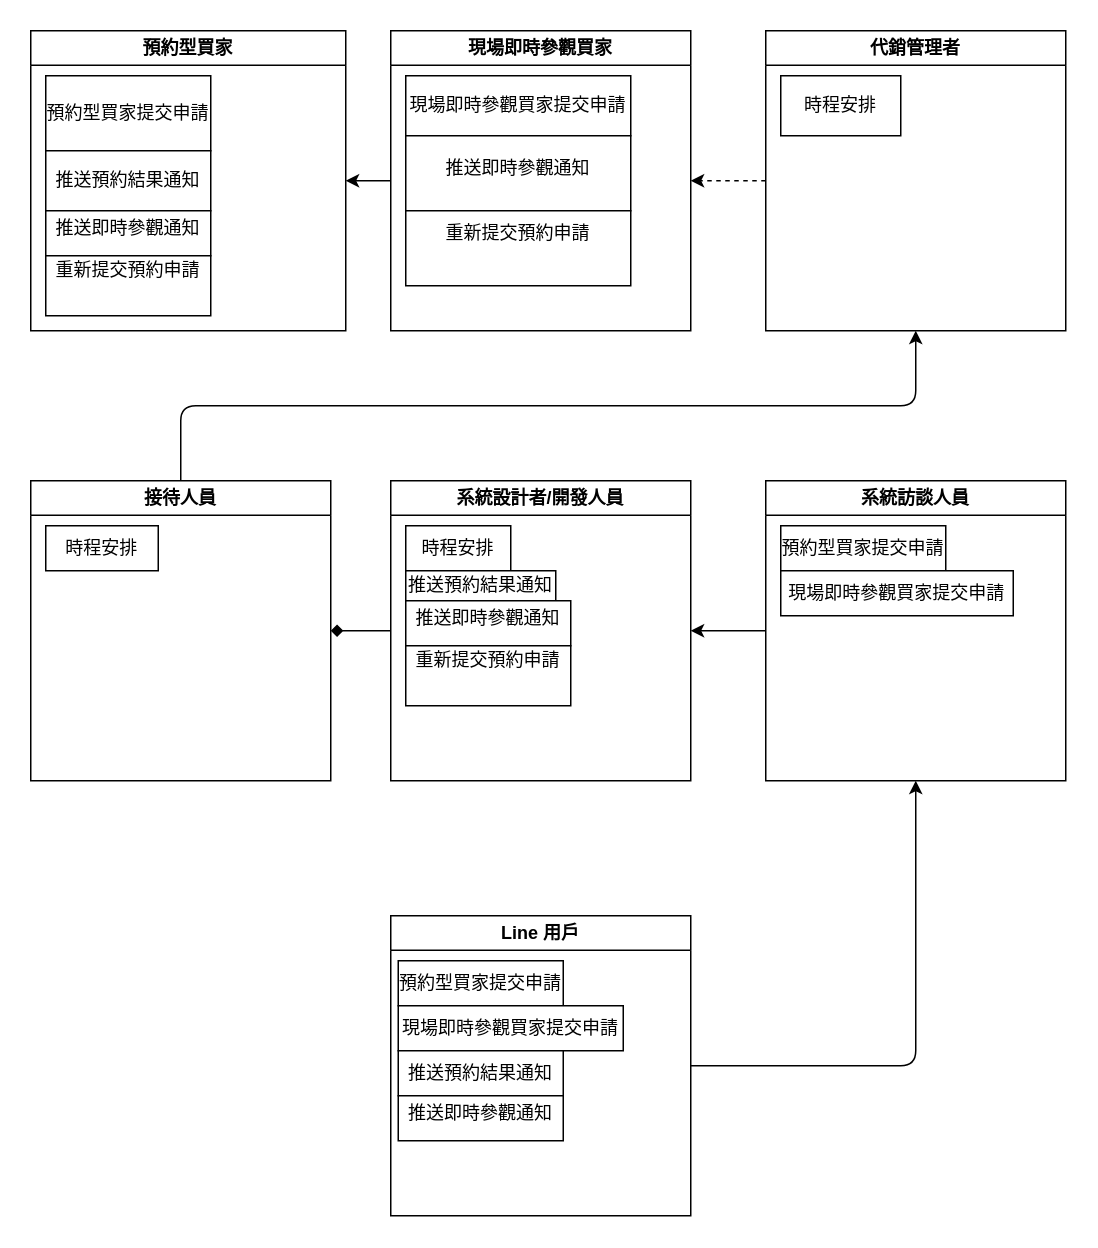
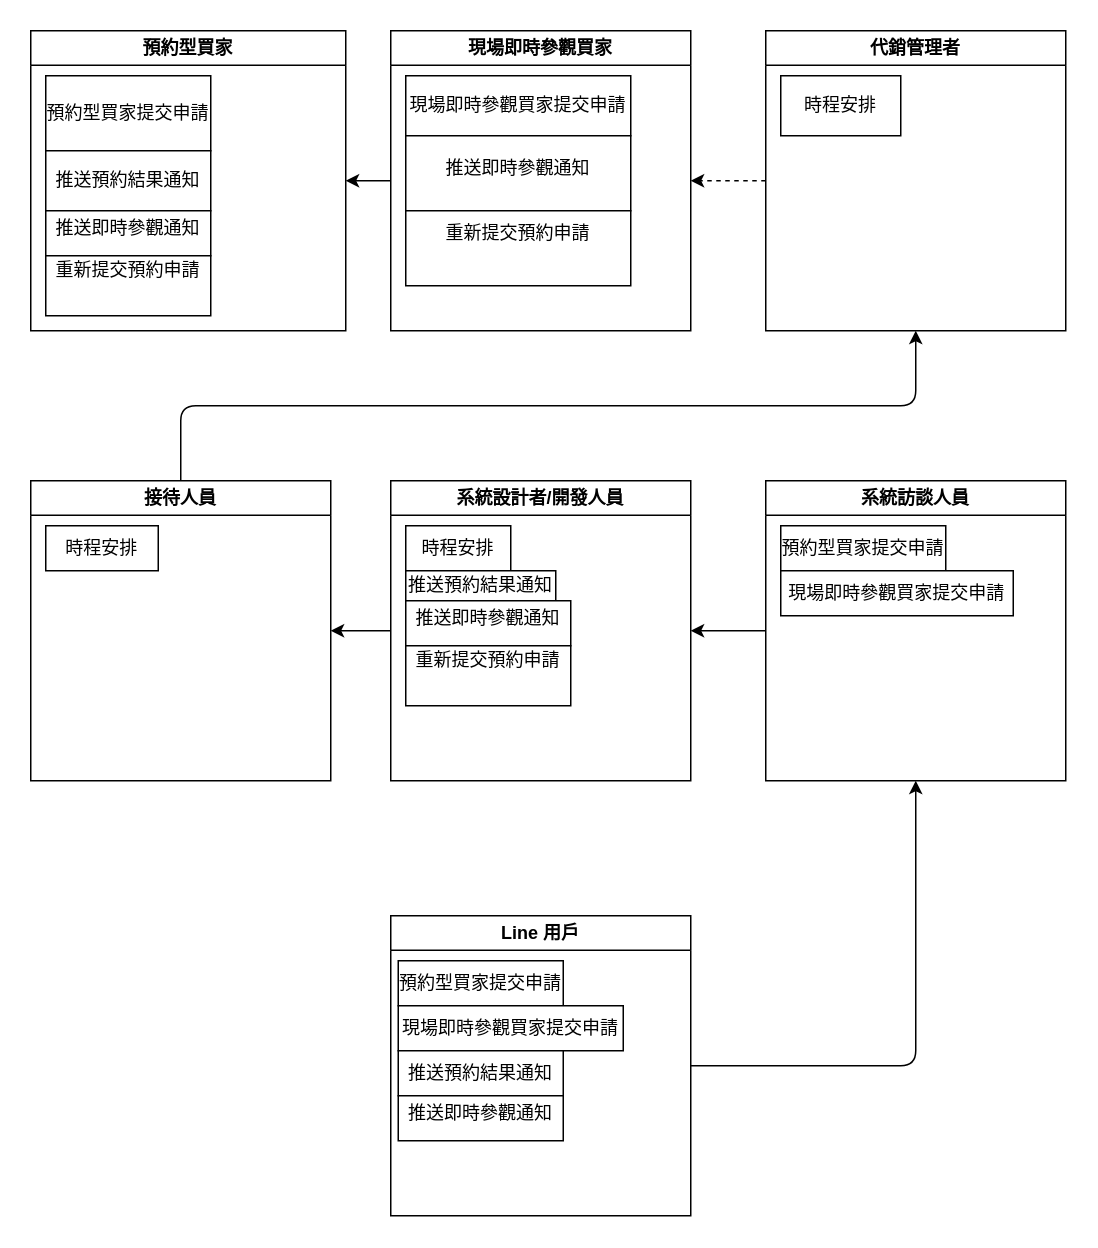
(343, 631) -> (342, 631)
